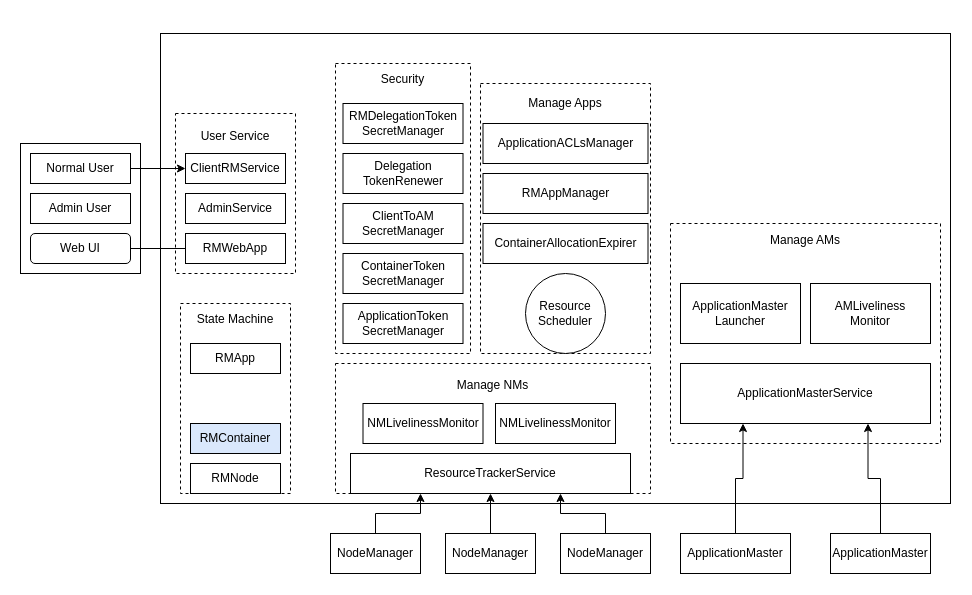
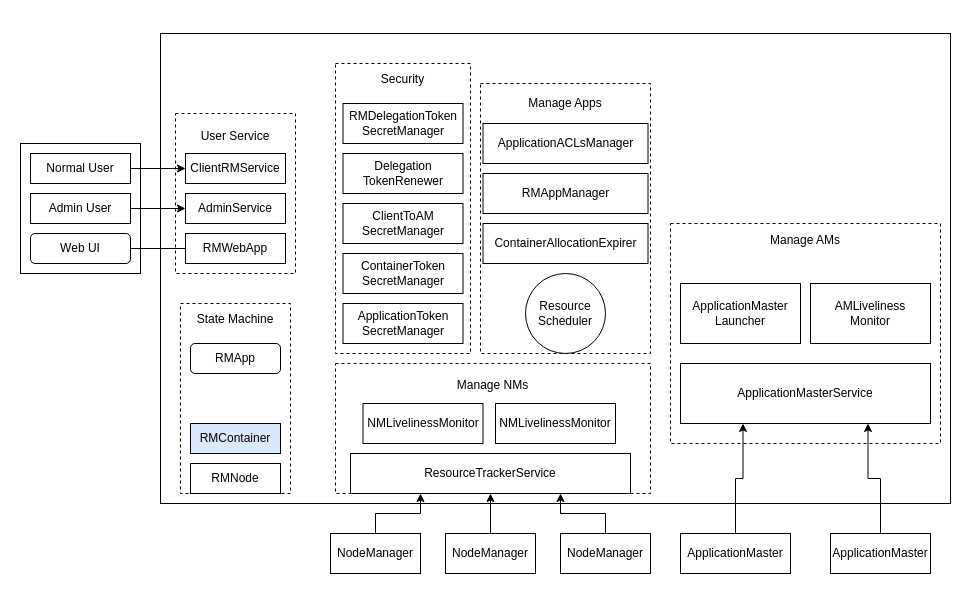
none -> (155, 209)
(236, 359) -> (236, 359)
